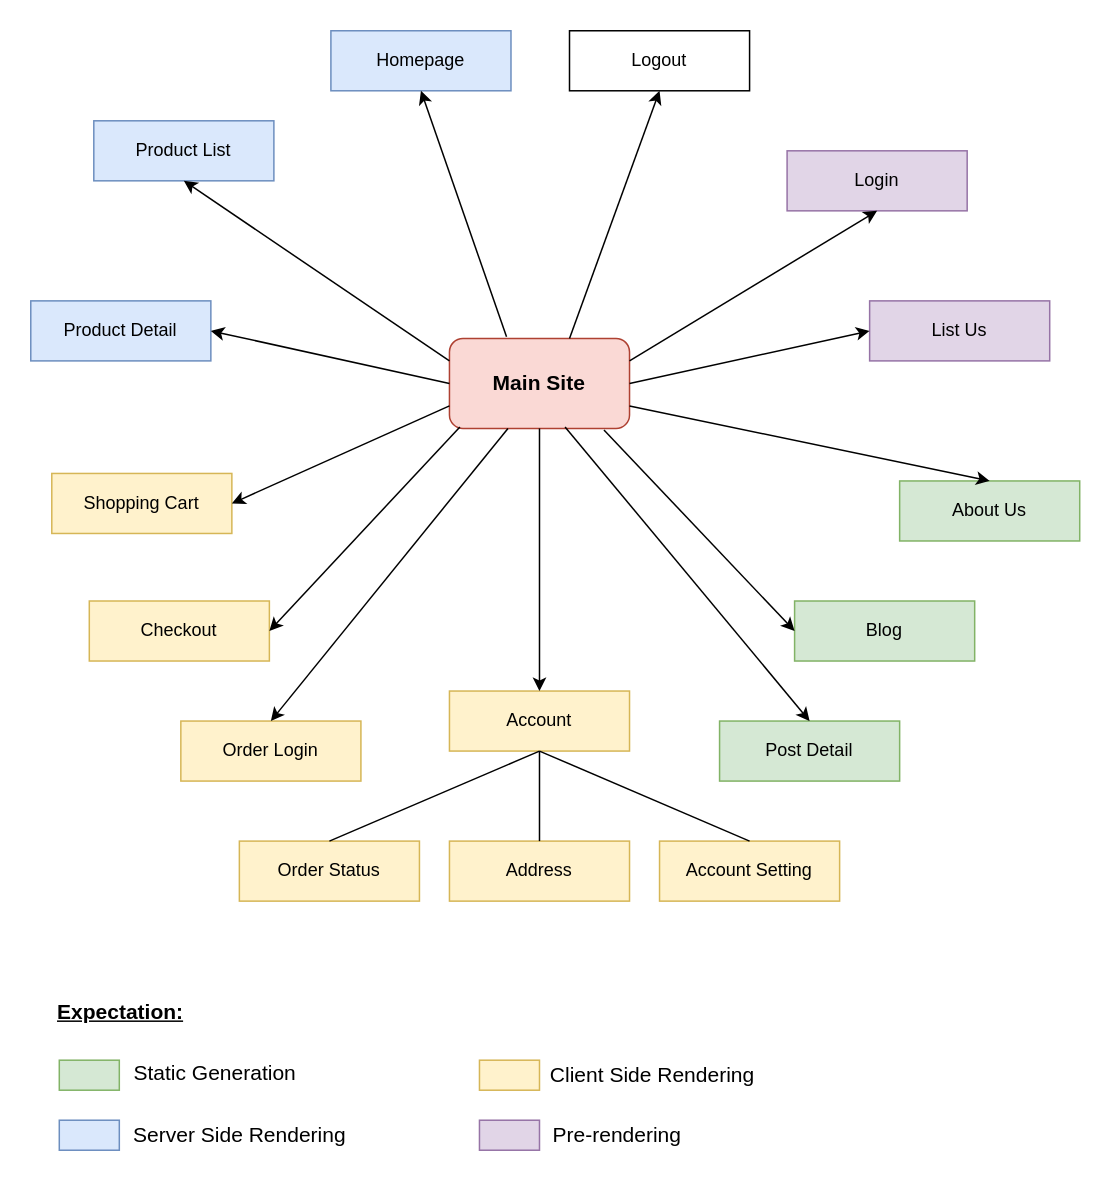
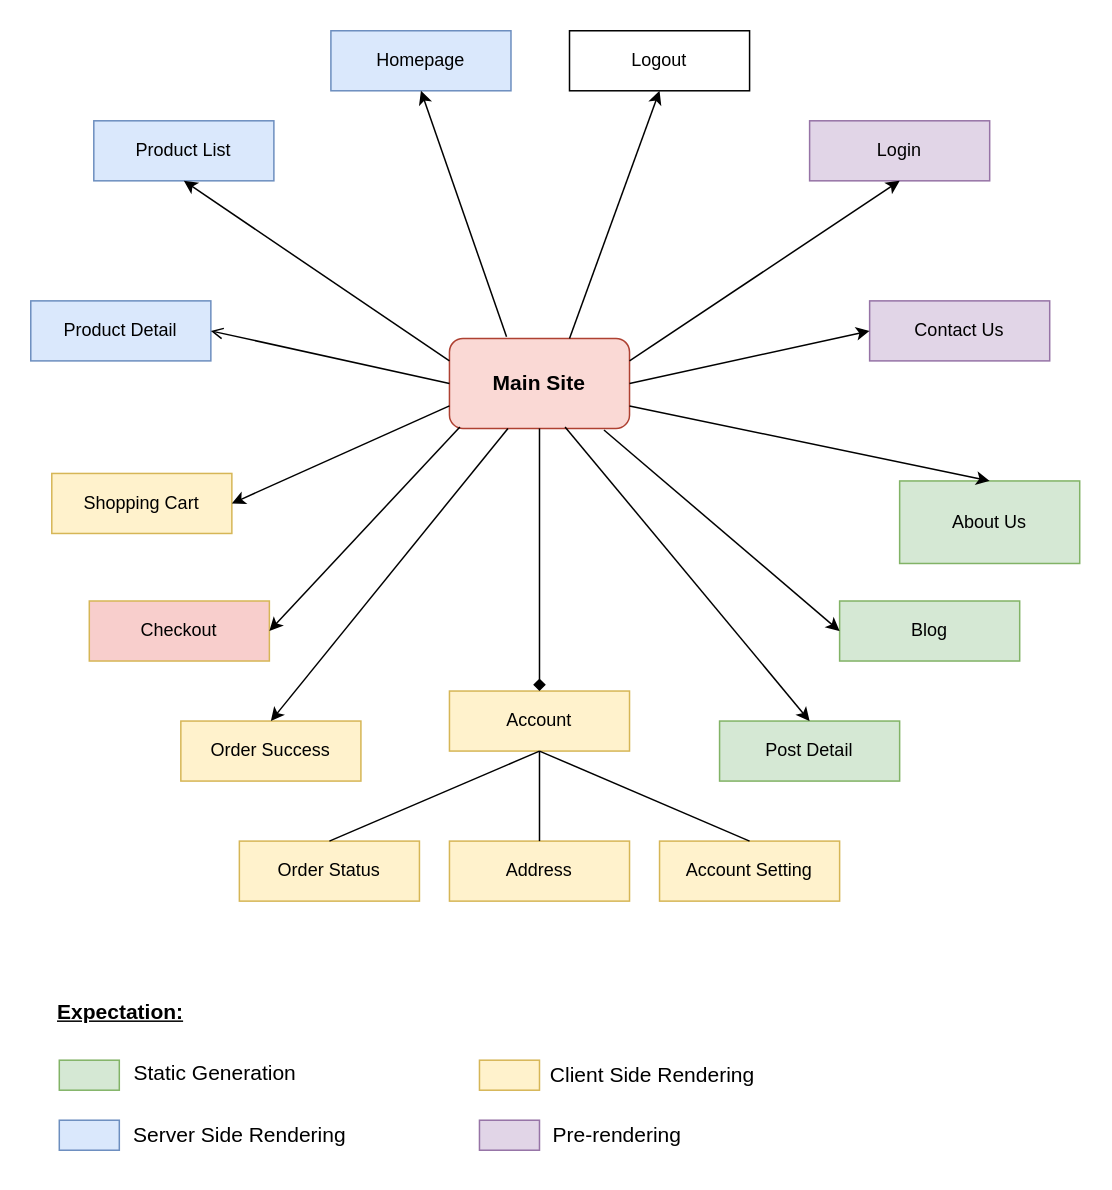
(877, 181) -> (899, 151)
(959, 331) -> (959, 331)
(222, 333) -> (219, 333)
(989, 511) -> (989, 522)
(179, 631) -> (179, 631)
(884, 631) -> (929, 631)
(539, 679) -> (539, 678)
(271, 751) -> (271, 751)
